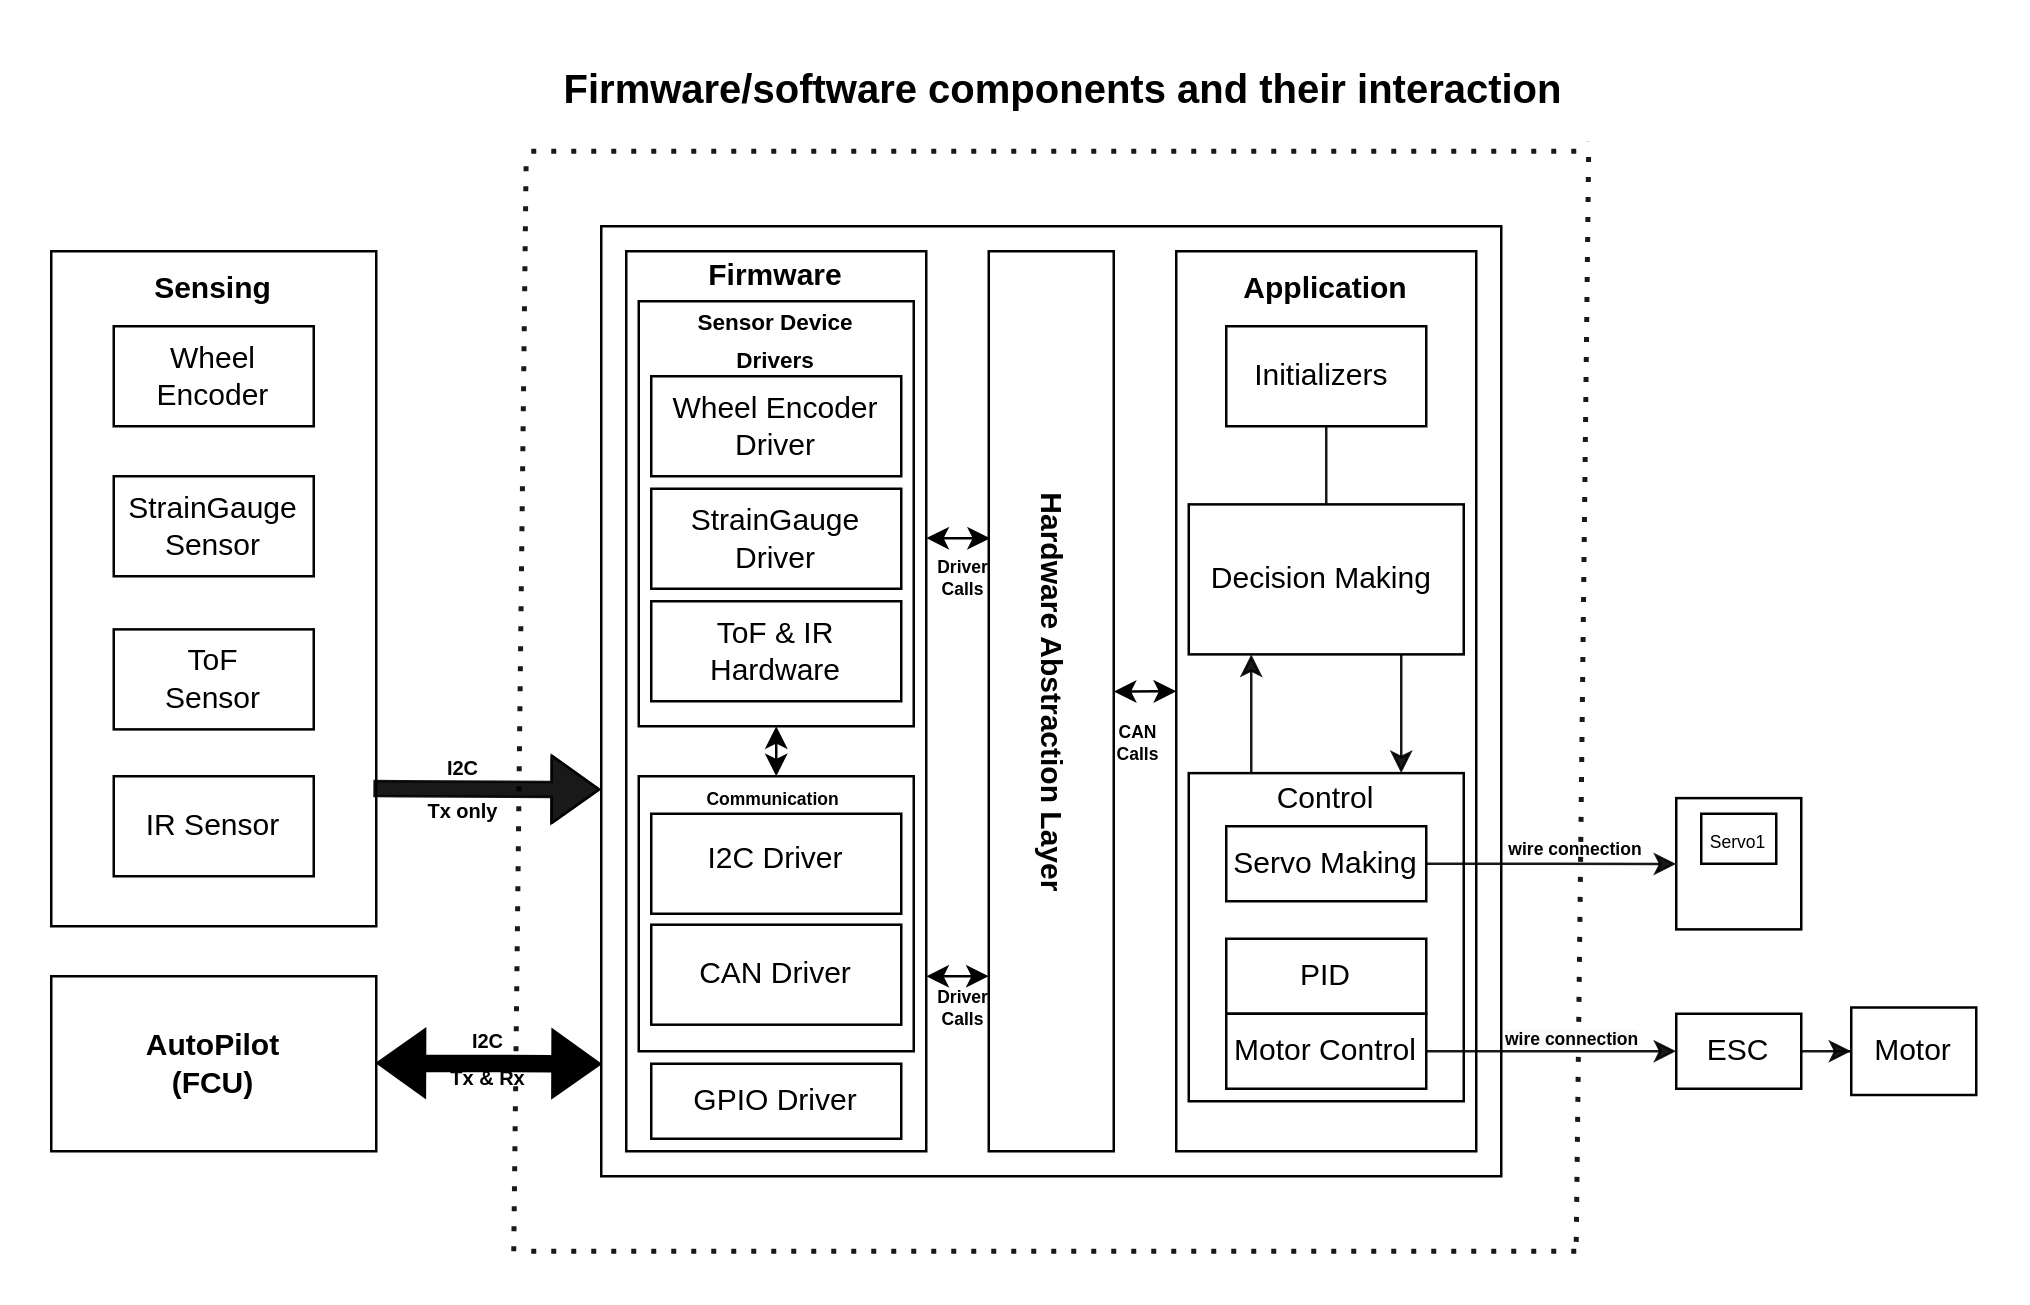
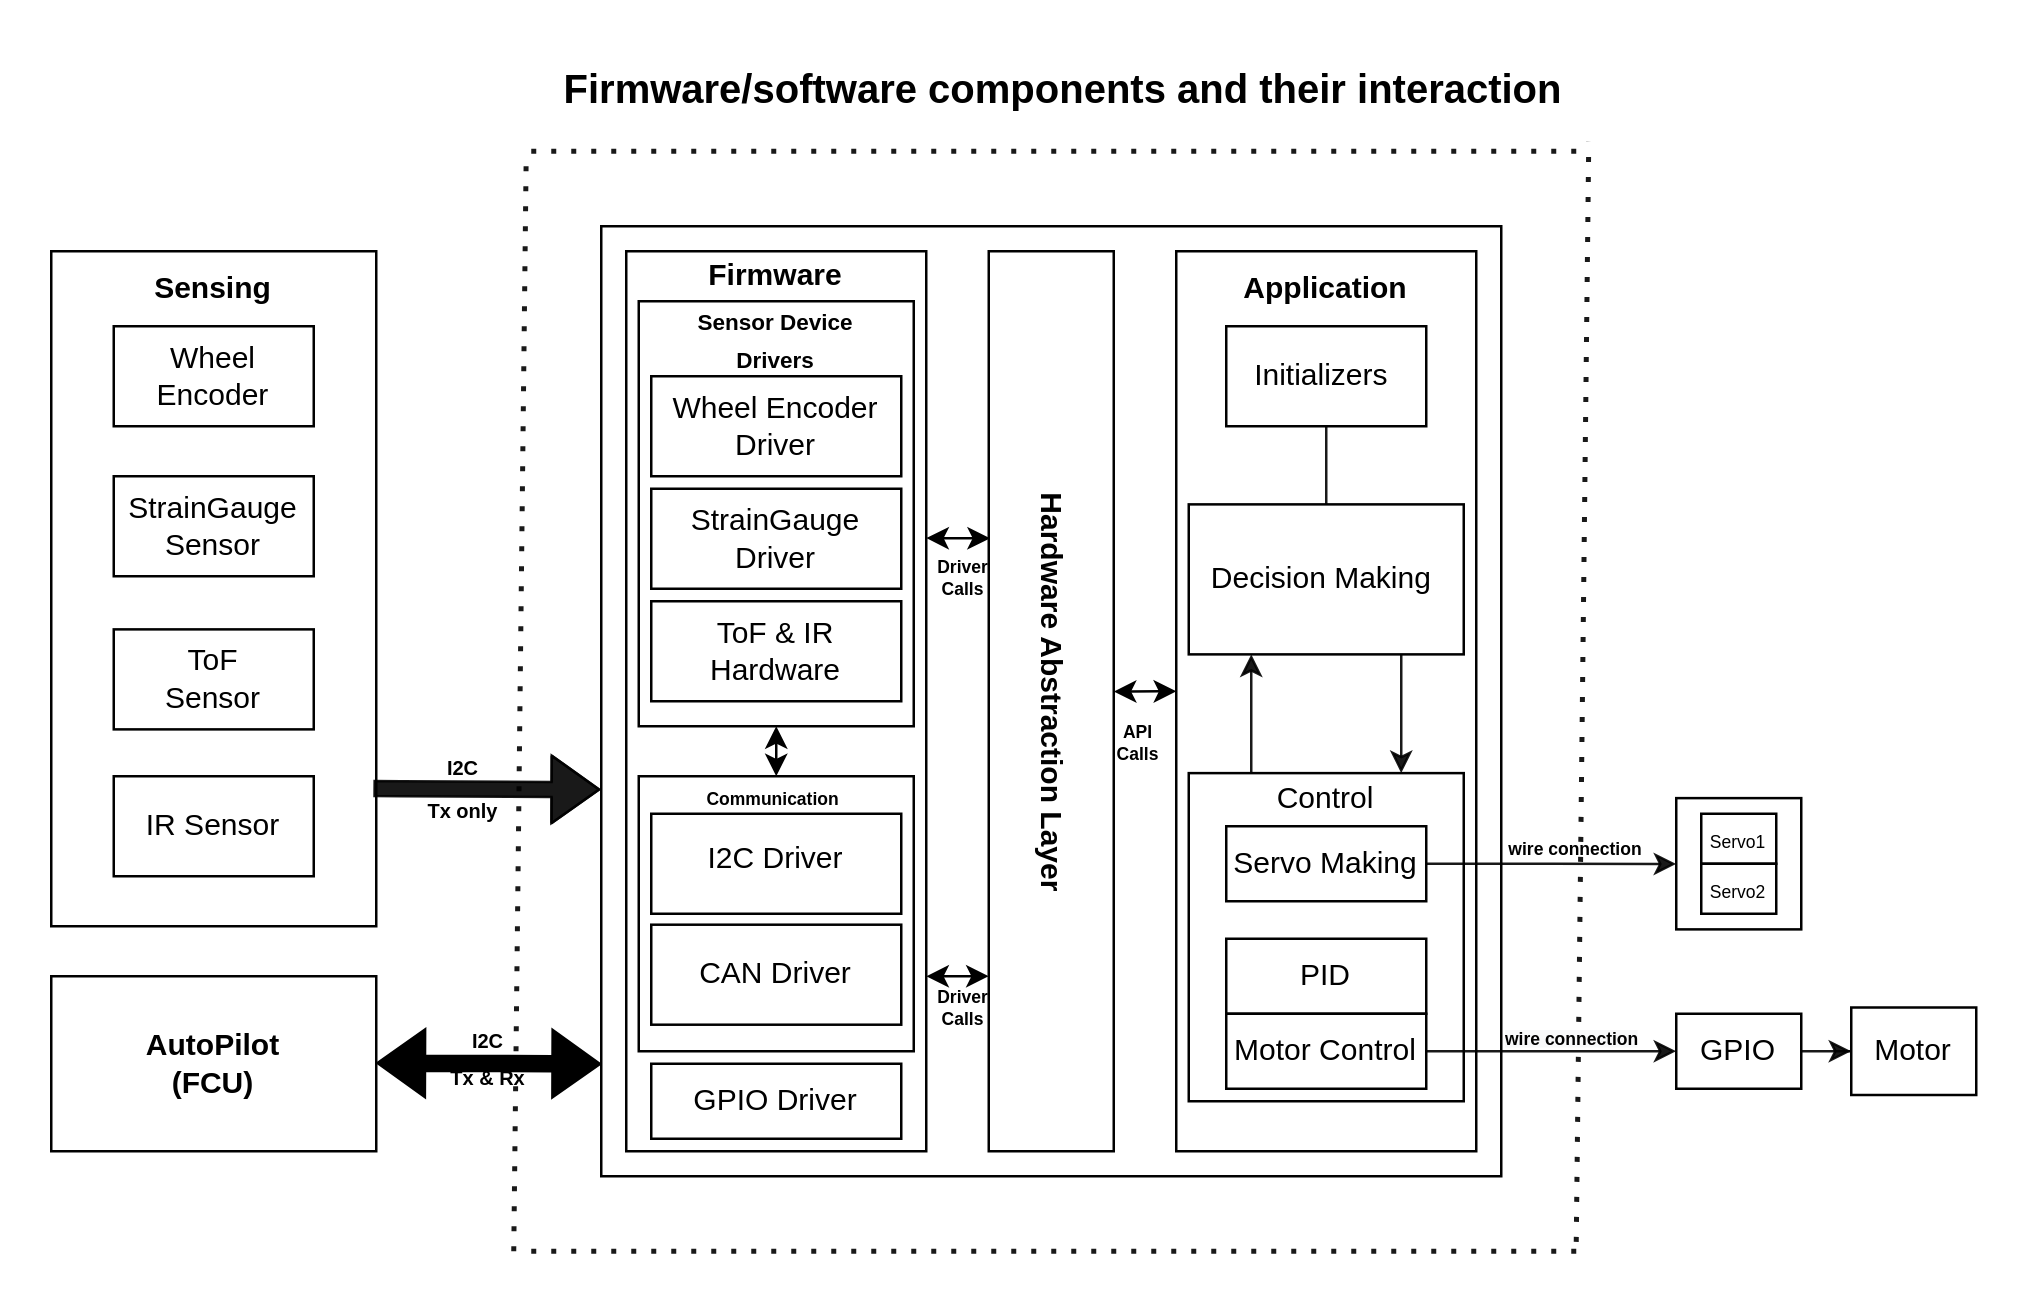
(1139, 744) -> (1139, 744)
none -> (1739, 889)
(1739, 1051) -> (1739, 1051)
